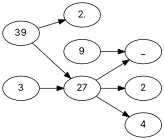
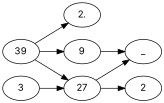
none -> (48, 52)
(143, 125) -> none
